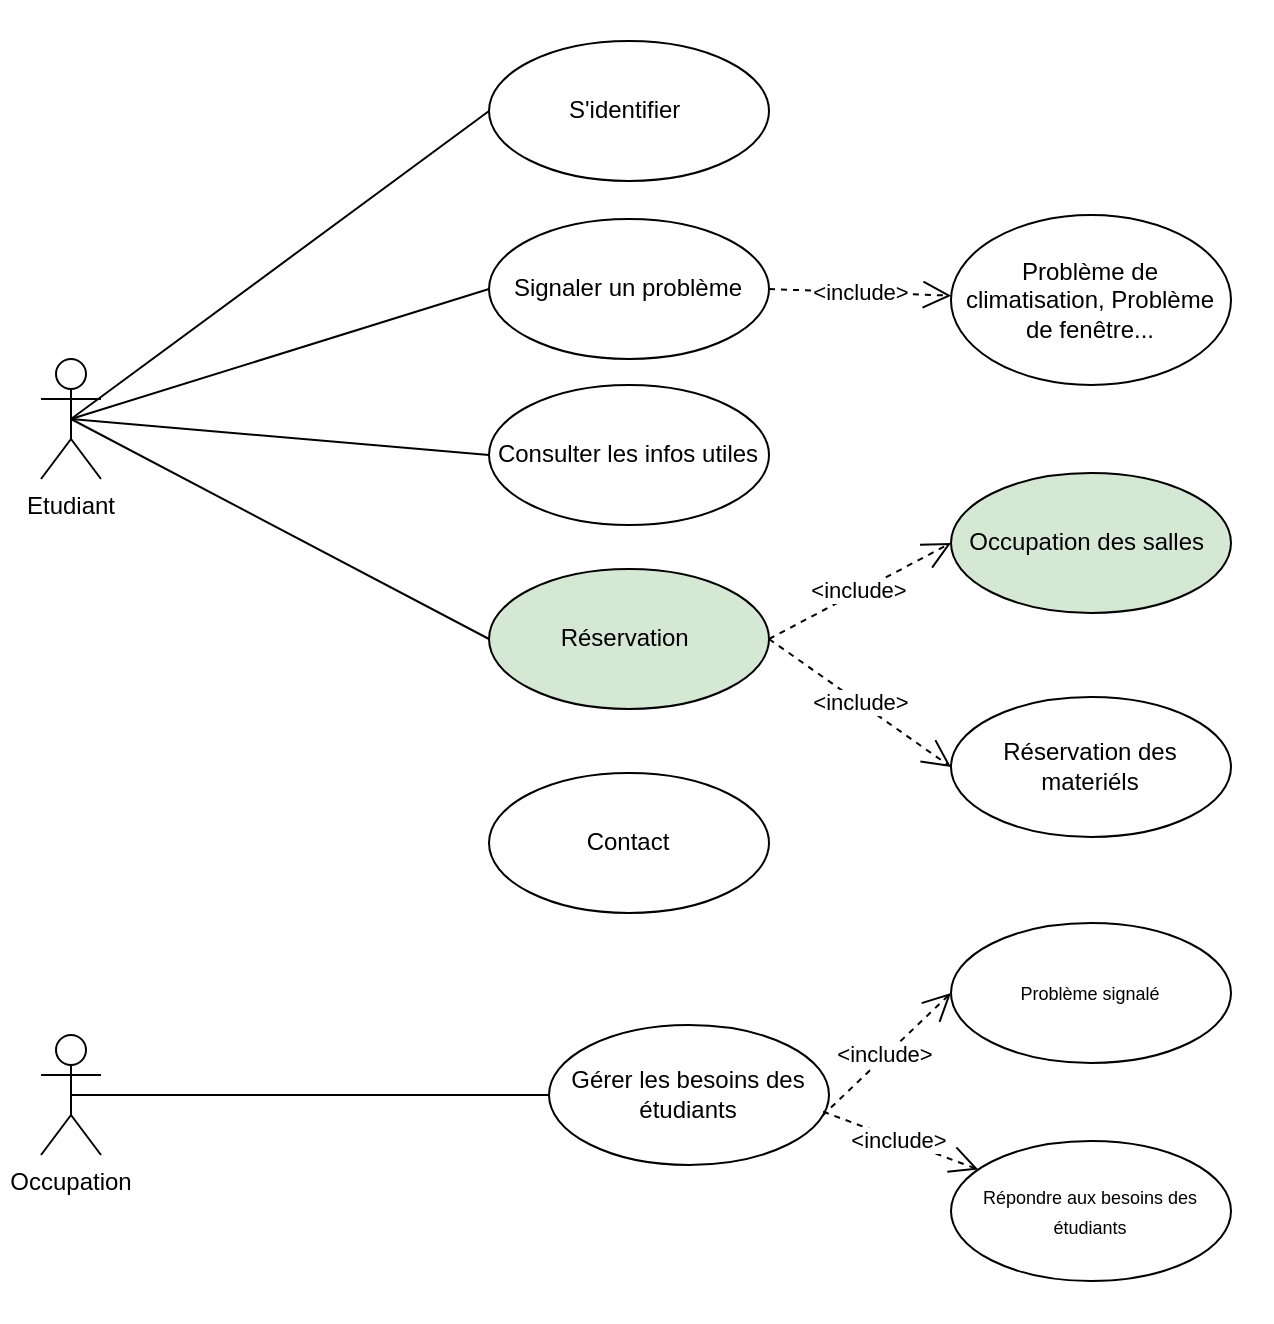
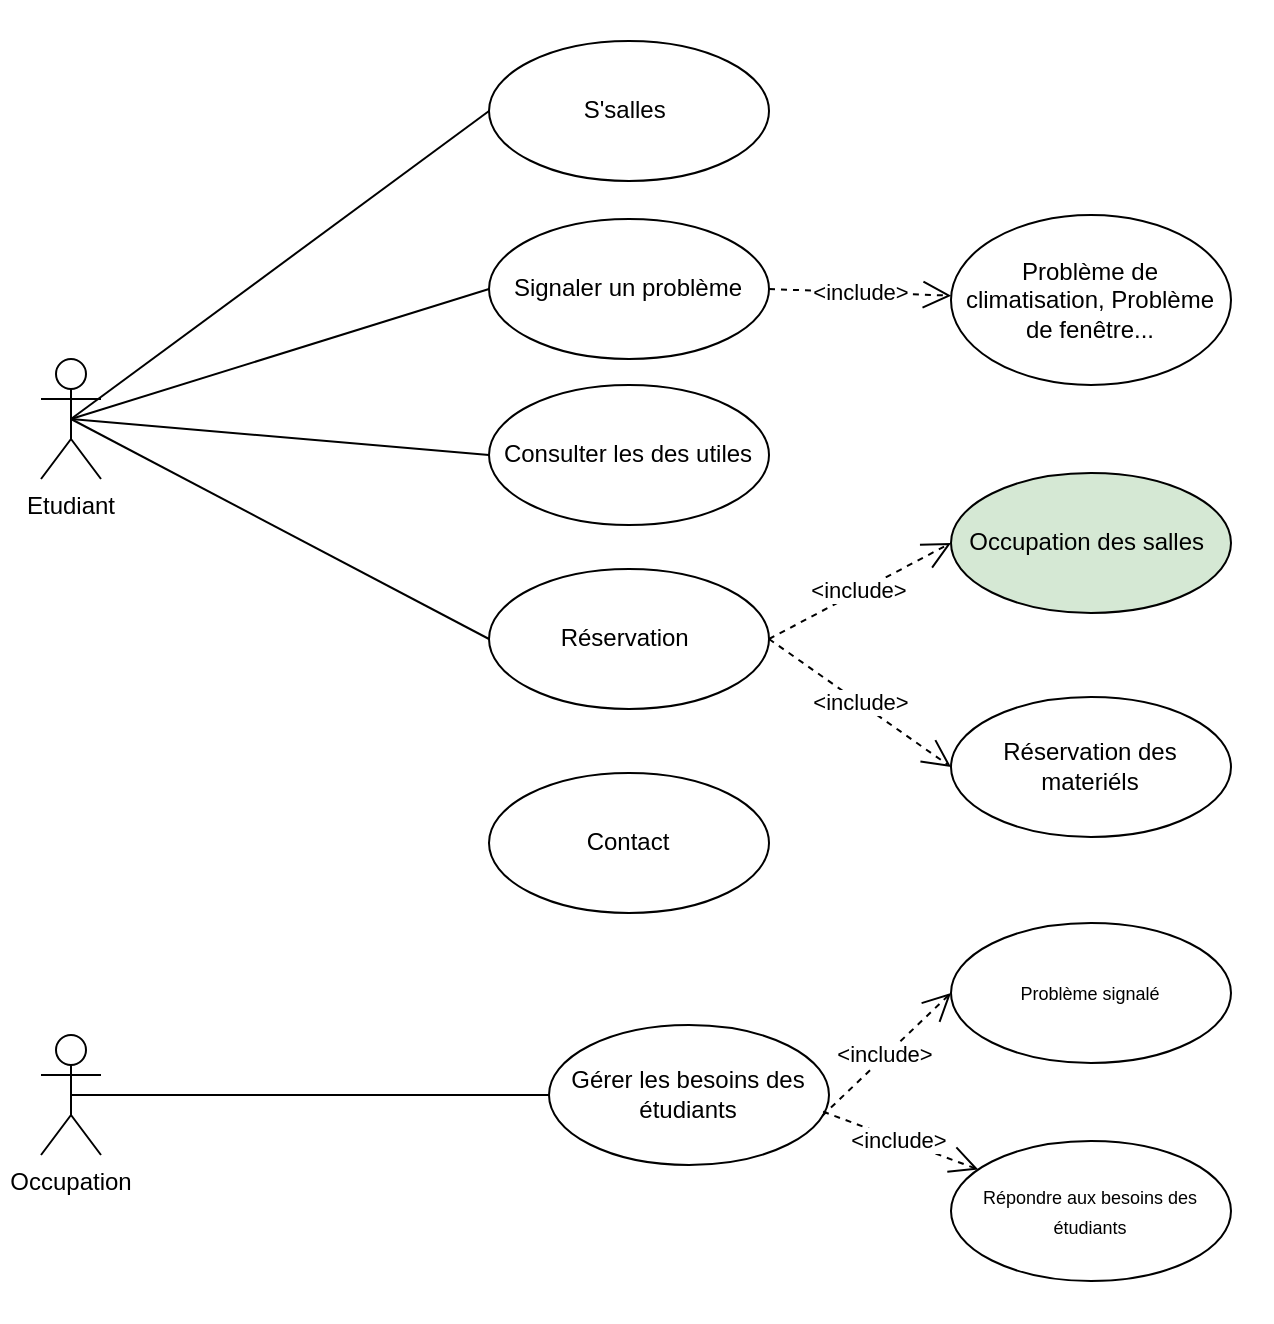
(629, 111) -> (629, 111)
(629, 455) -> (629, 455)
(629, 639) -> (629, 639)
